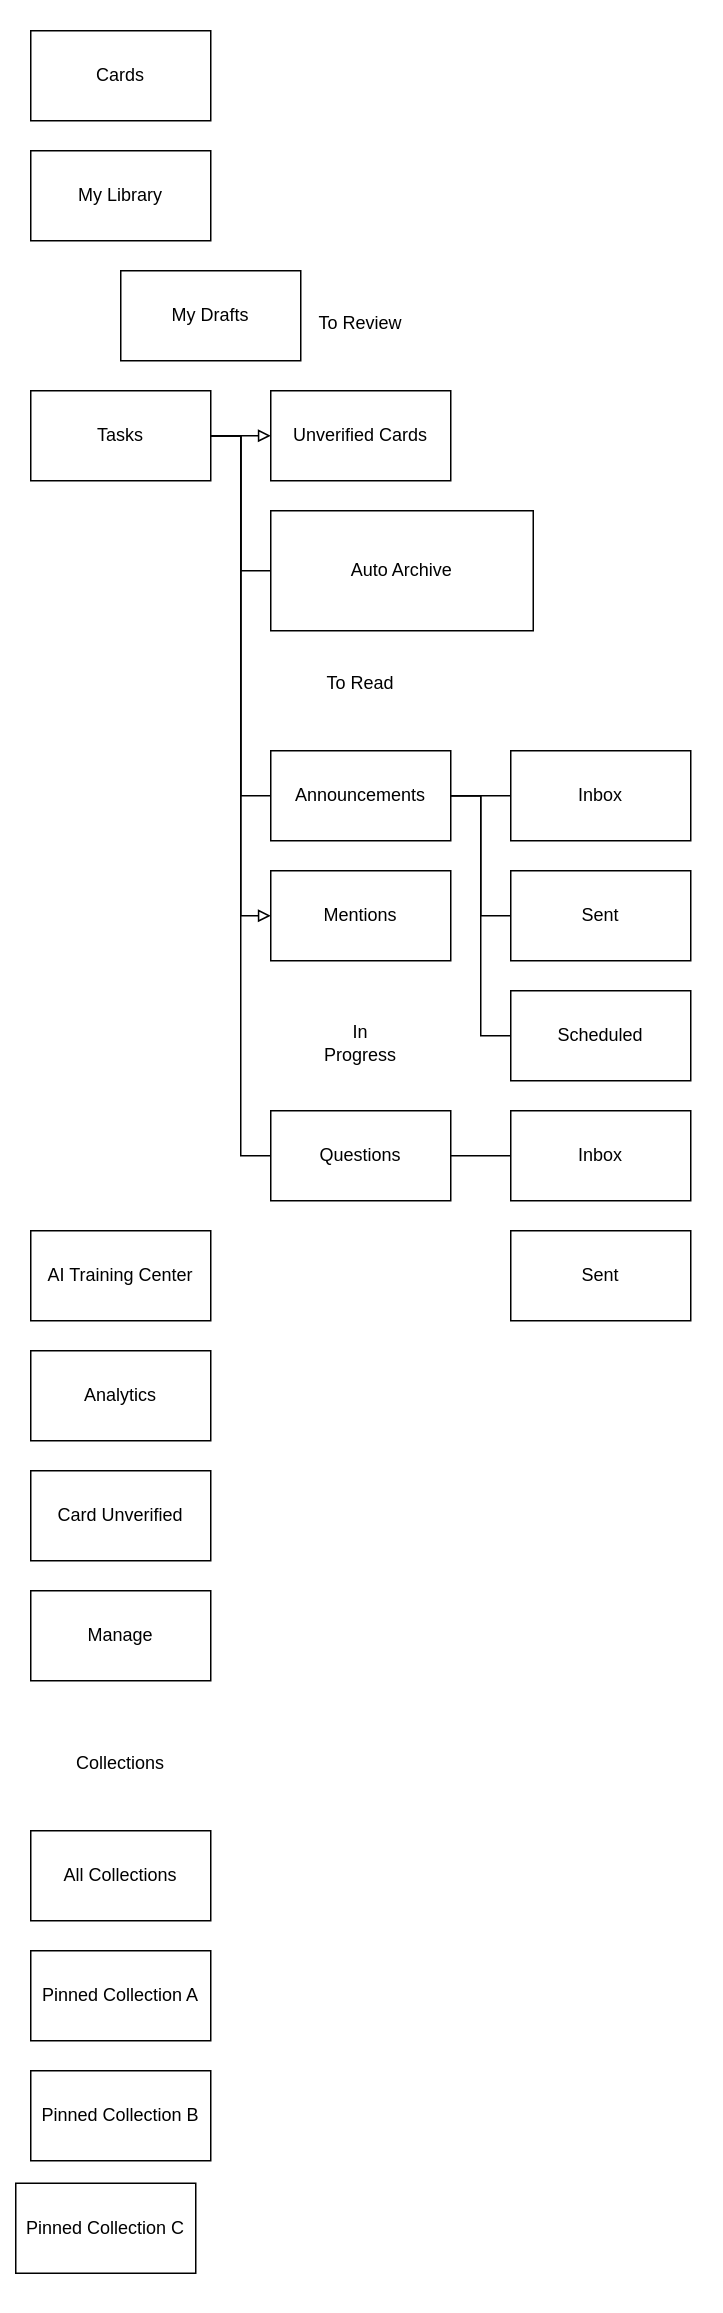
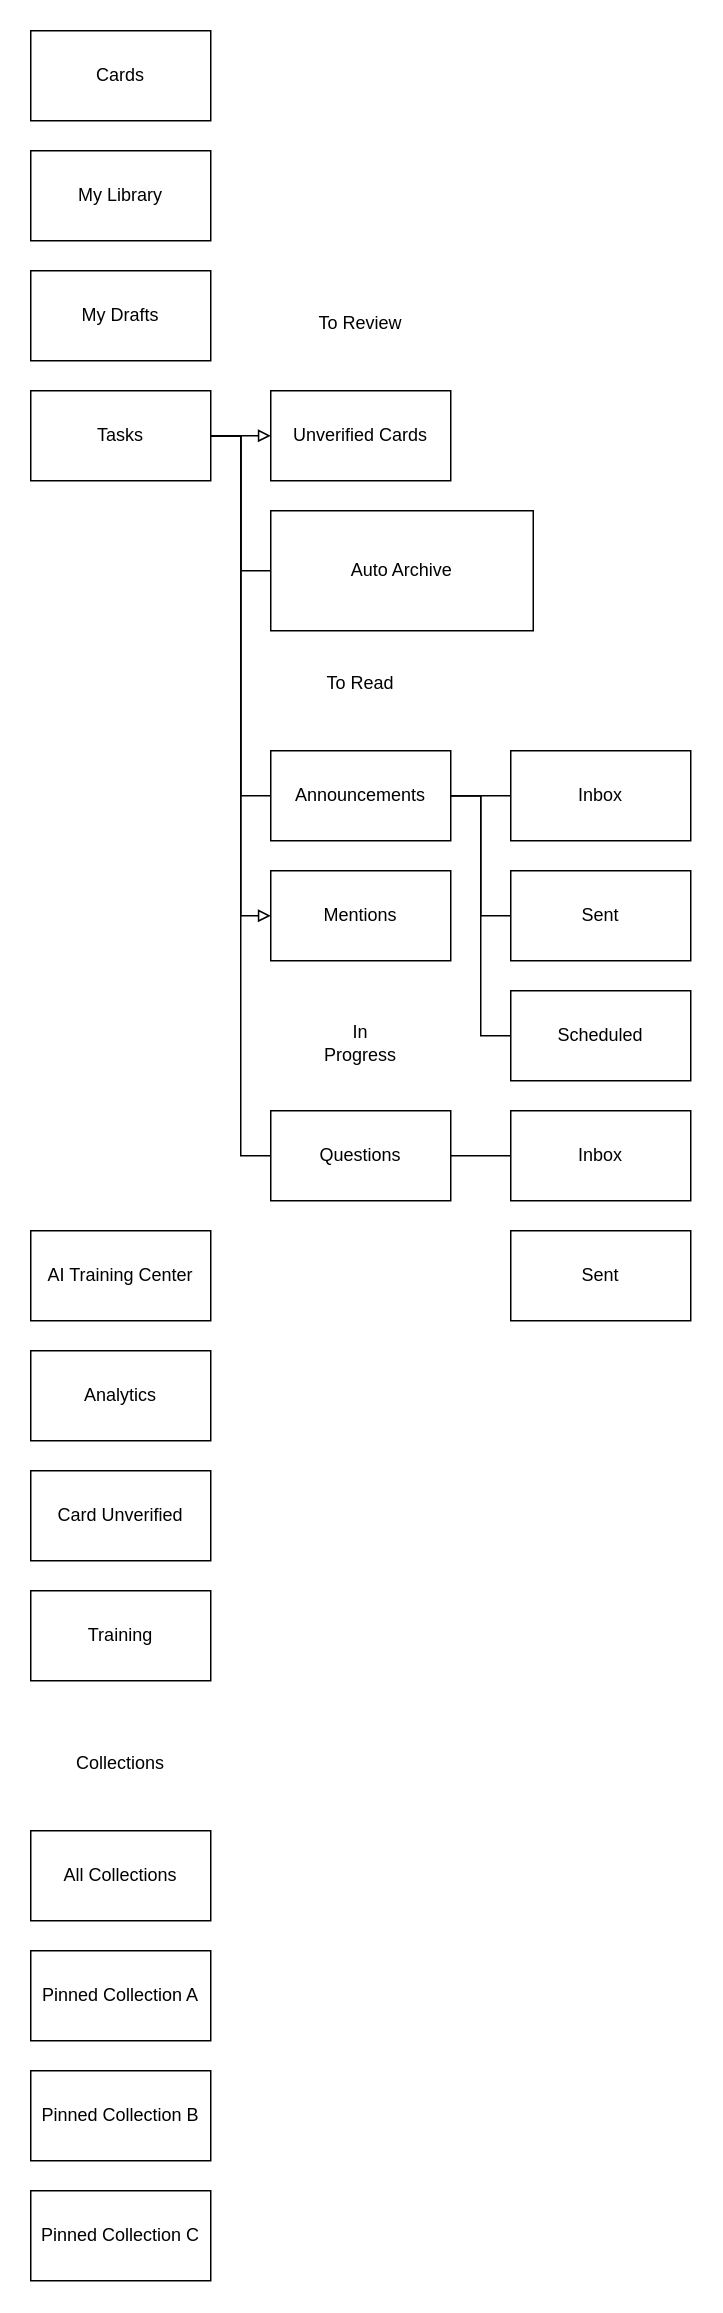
(211, 316) -> (121, 316)
(121, 1636) -> (121, 1636)
(106, 2228) -> (121, 2236)
